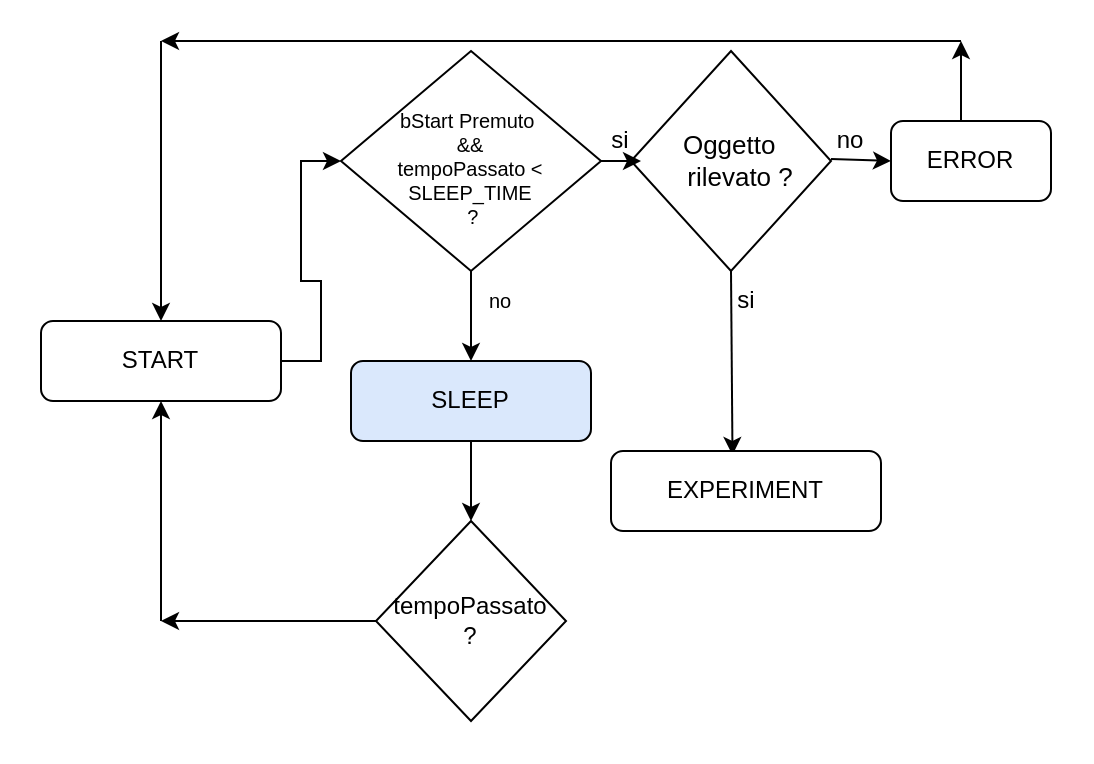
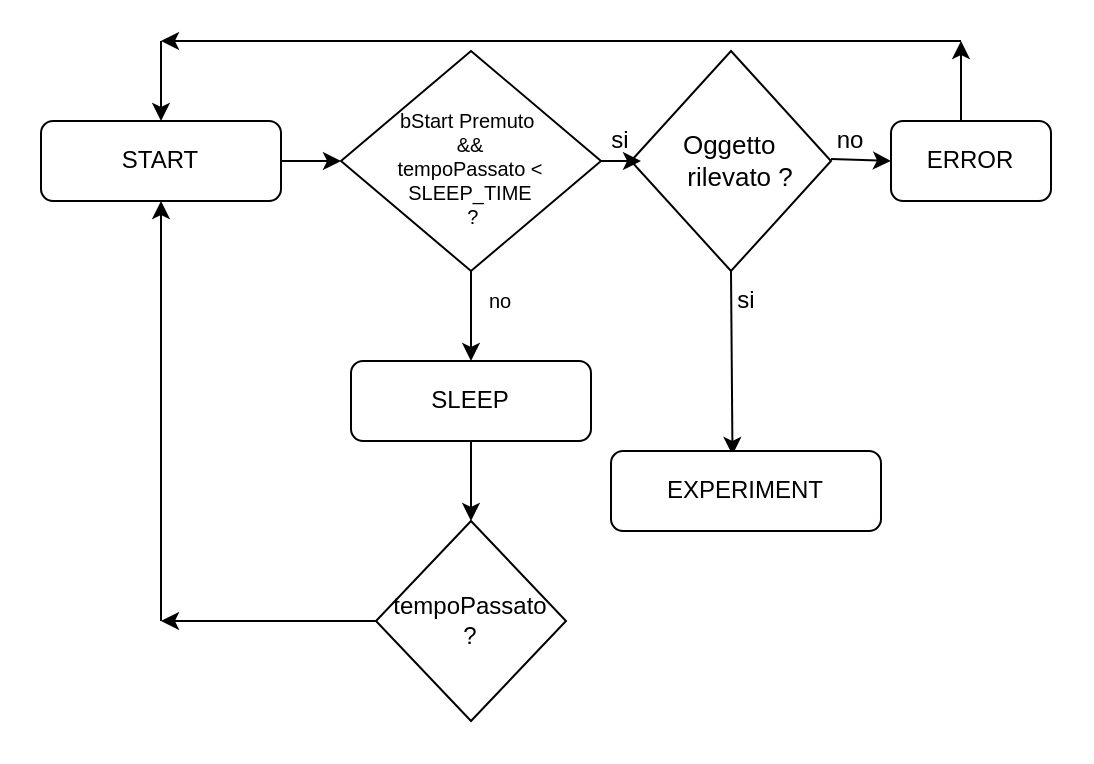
(161, 361) -> (161, 161)
(471, 401) -> (471, 401)
